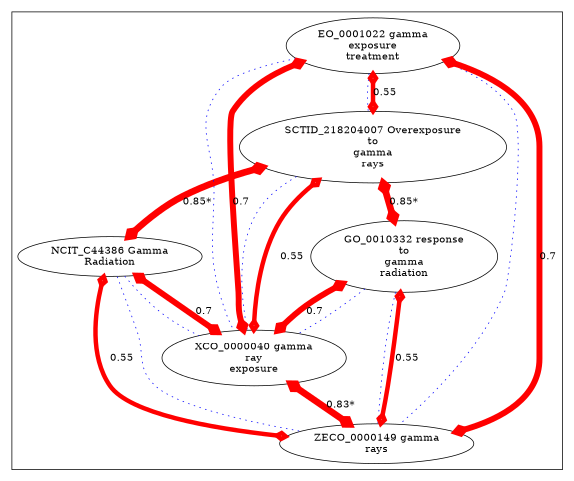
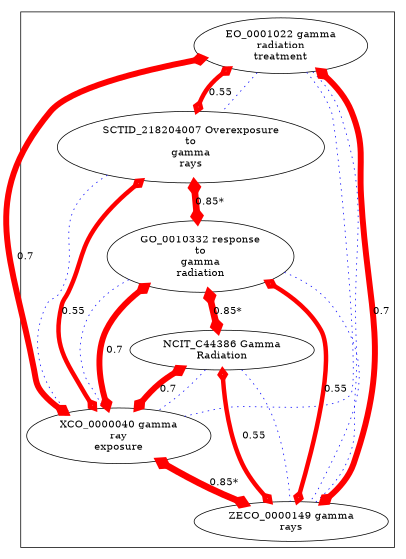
(373, 46) -> (281, 46)
(190, 193) -> (213, 311)
(341, 405) -> (224, 483)
